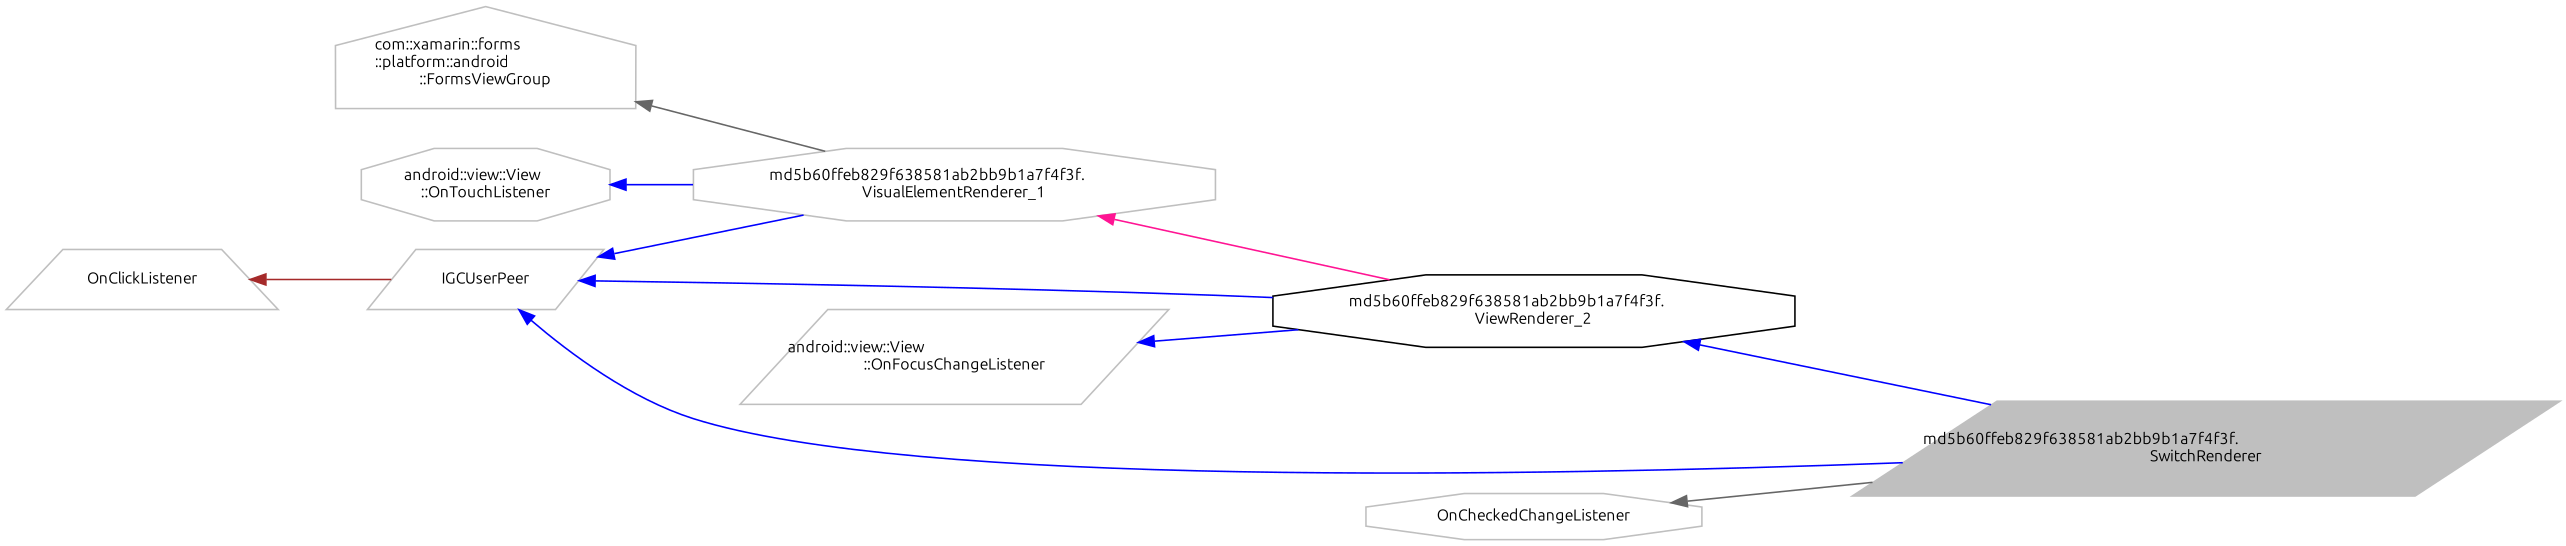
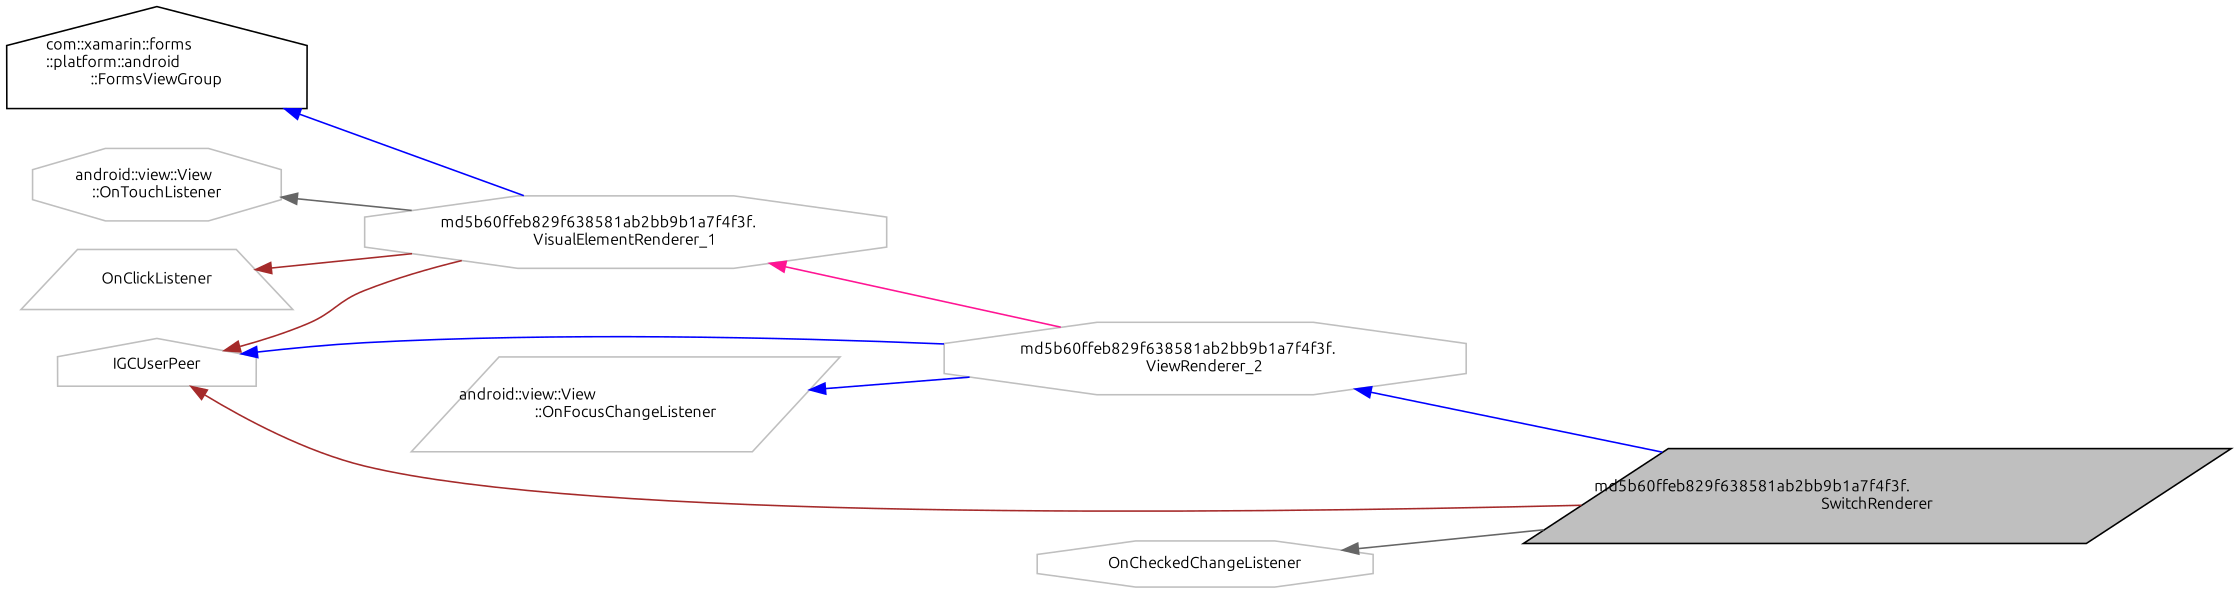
(486, 63) -> (157, 63)
(738, 129) -> (412, 155)
(660, 185) -> (354, 205)
(709, 234) -> (349, 298)
(329, 280) -> (342, 261)
(486, 280) -> (157, 365)
(1534, 311) -> (1205, 359)
(2206, 449) -> (1877, 496)
(1201, 471) -> (884, 508)
